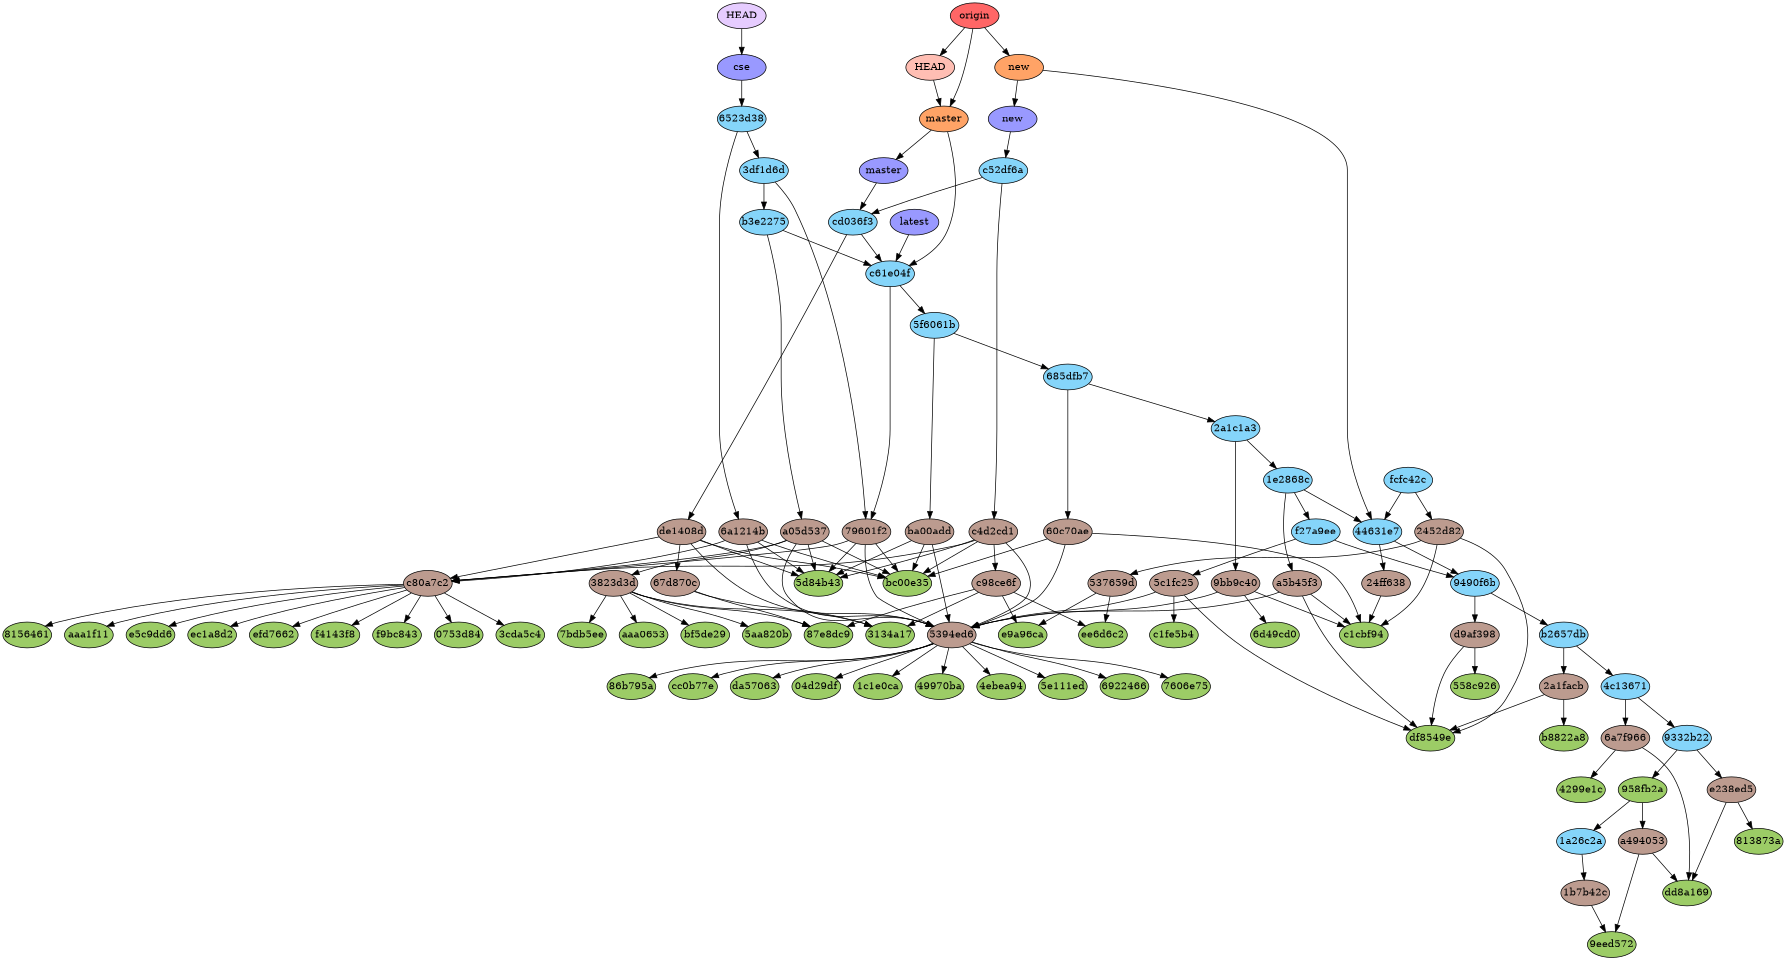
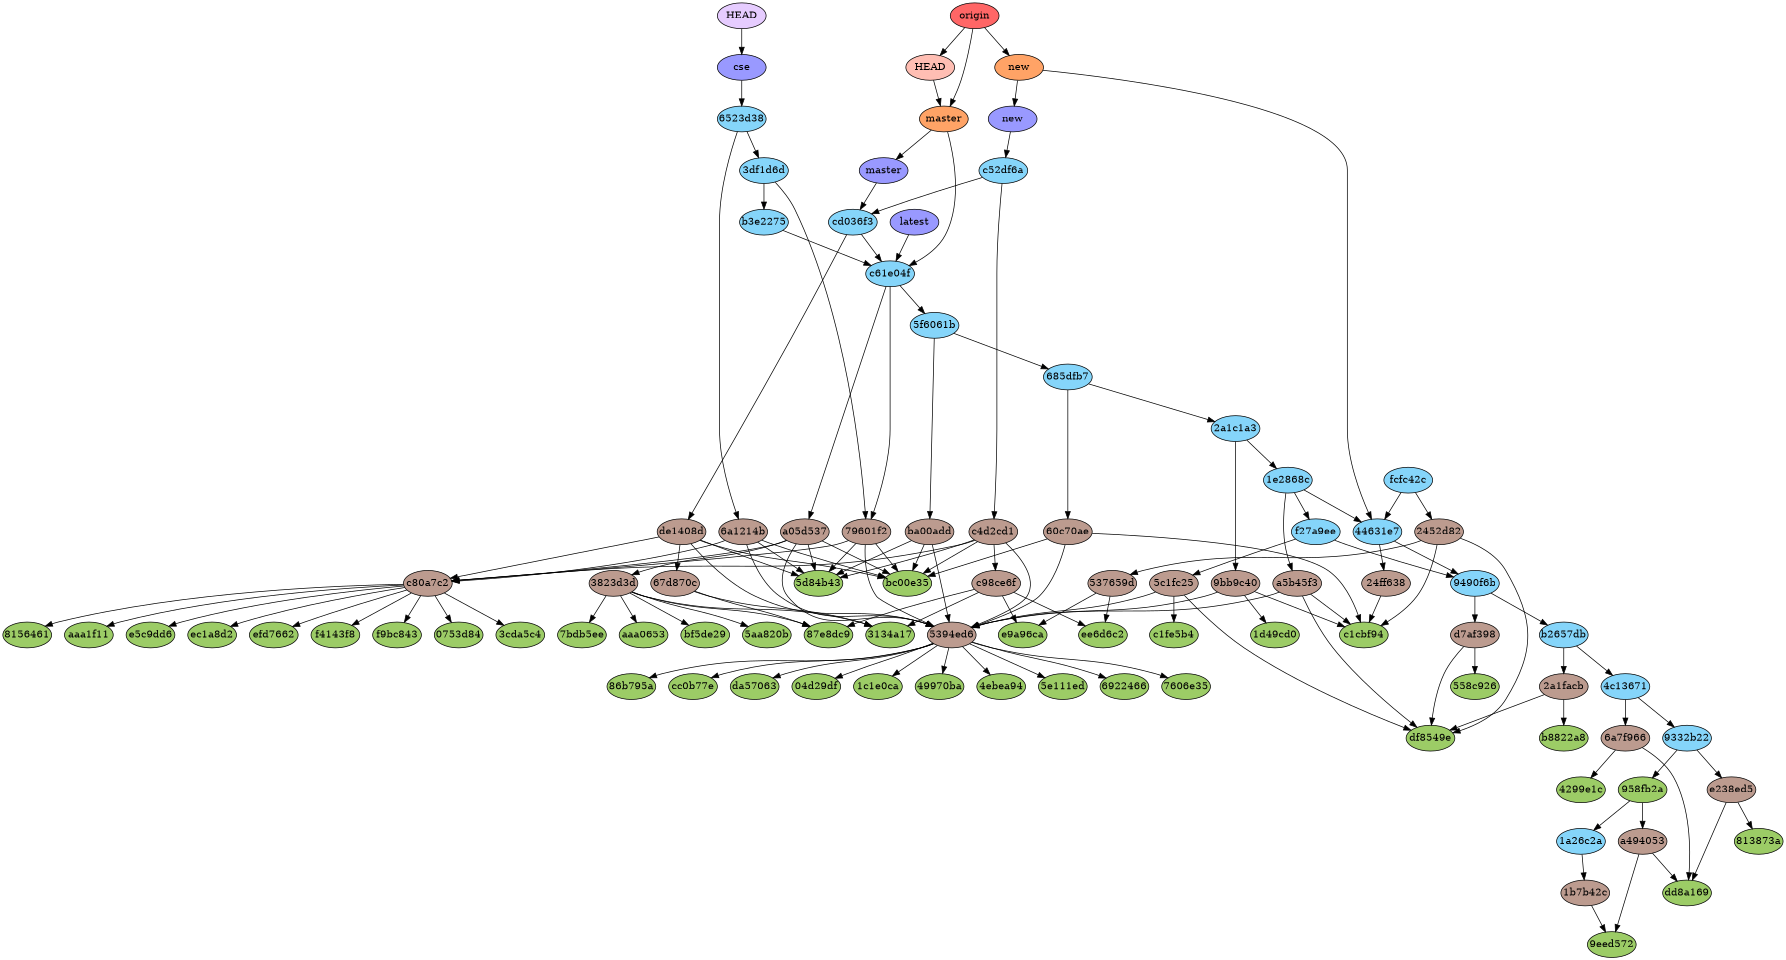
(781, 374) -> (847, 405)
(1275, 635) -> (1275, 635)
(1475, 635) -> (1475, 635)
(1186, 687) -> (1186, 687)
